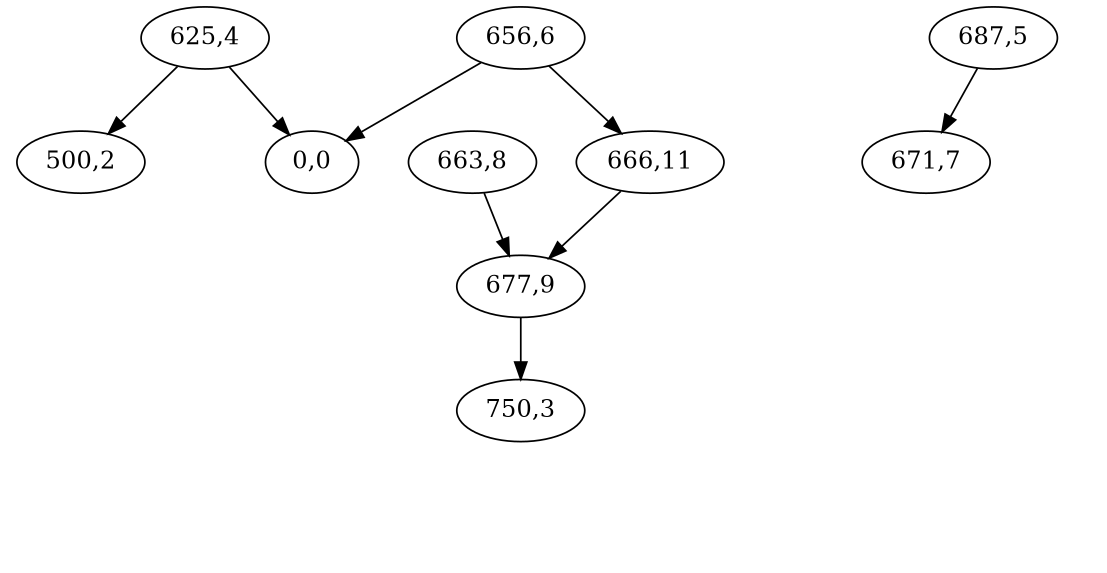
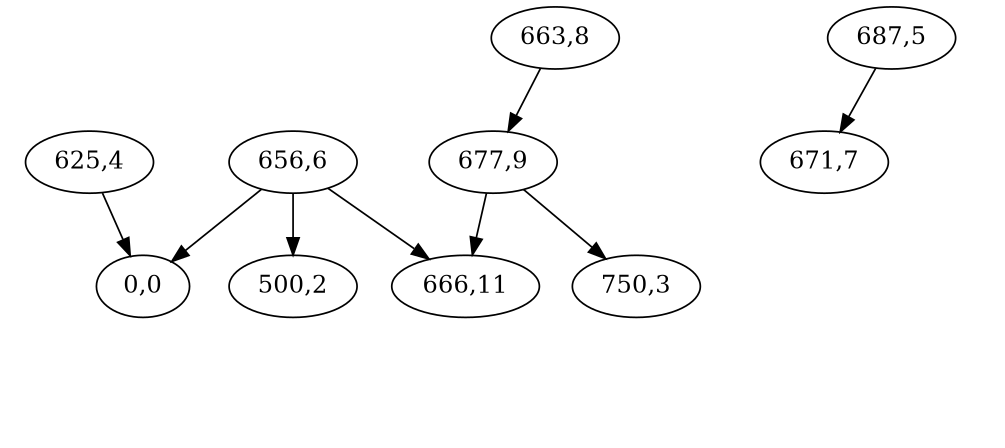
(149, 94) -> (293, 216)
(591, 219) -> (481, 216)
